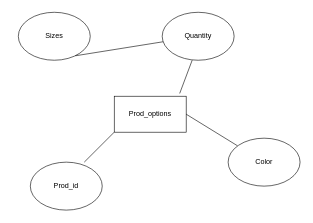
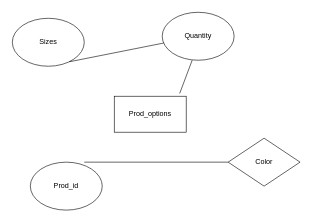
(54, 36) -> (48, 42)
(212, 130) -> none
(99, 147) -> (156, 162)
(264, 162) -> (264, 162)
